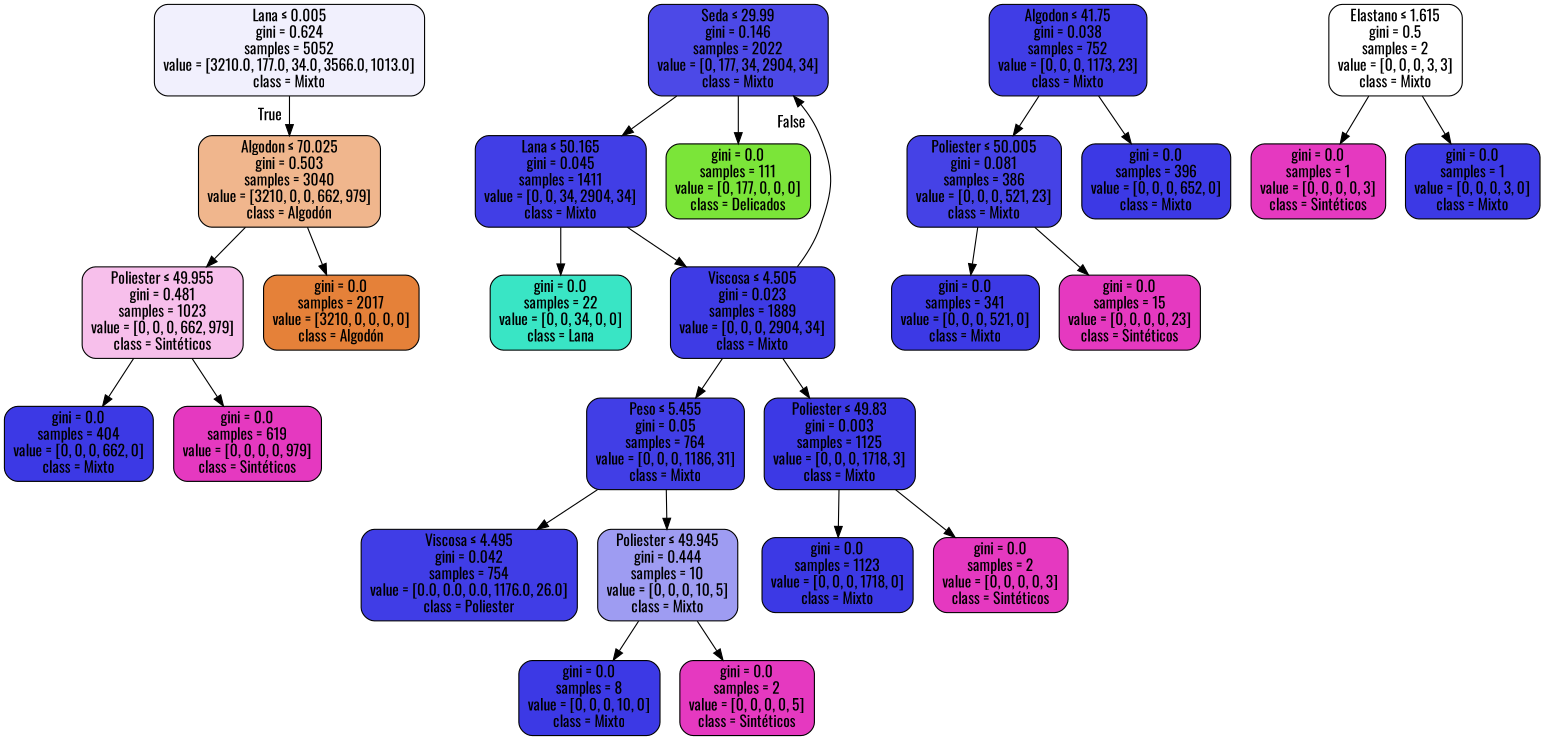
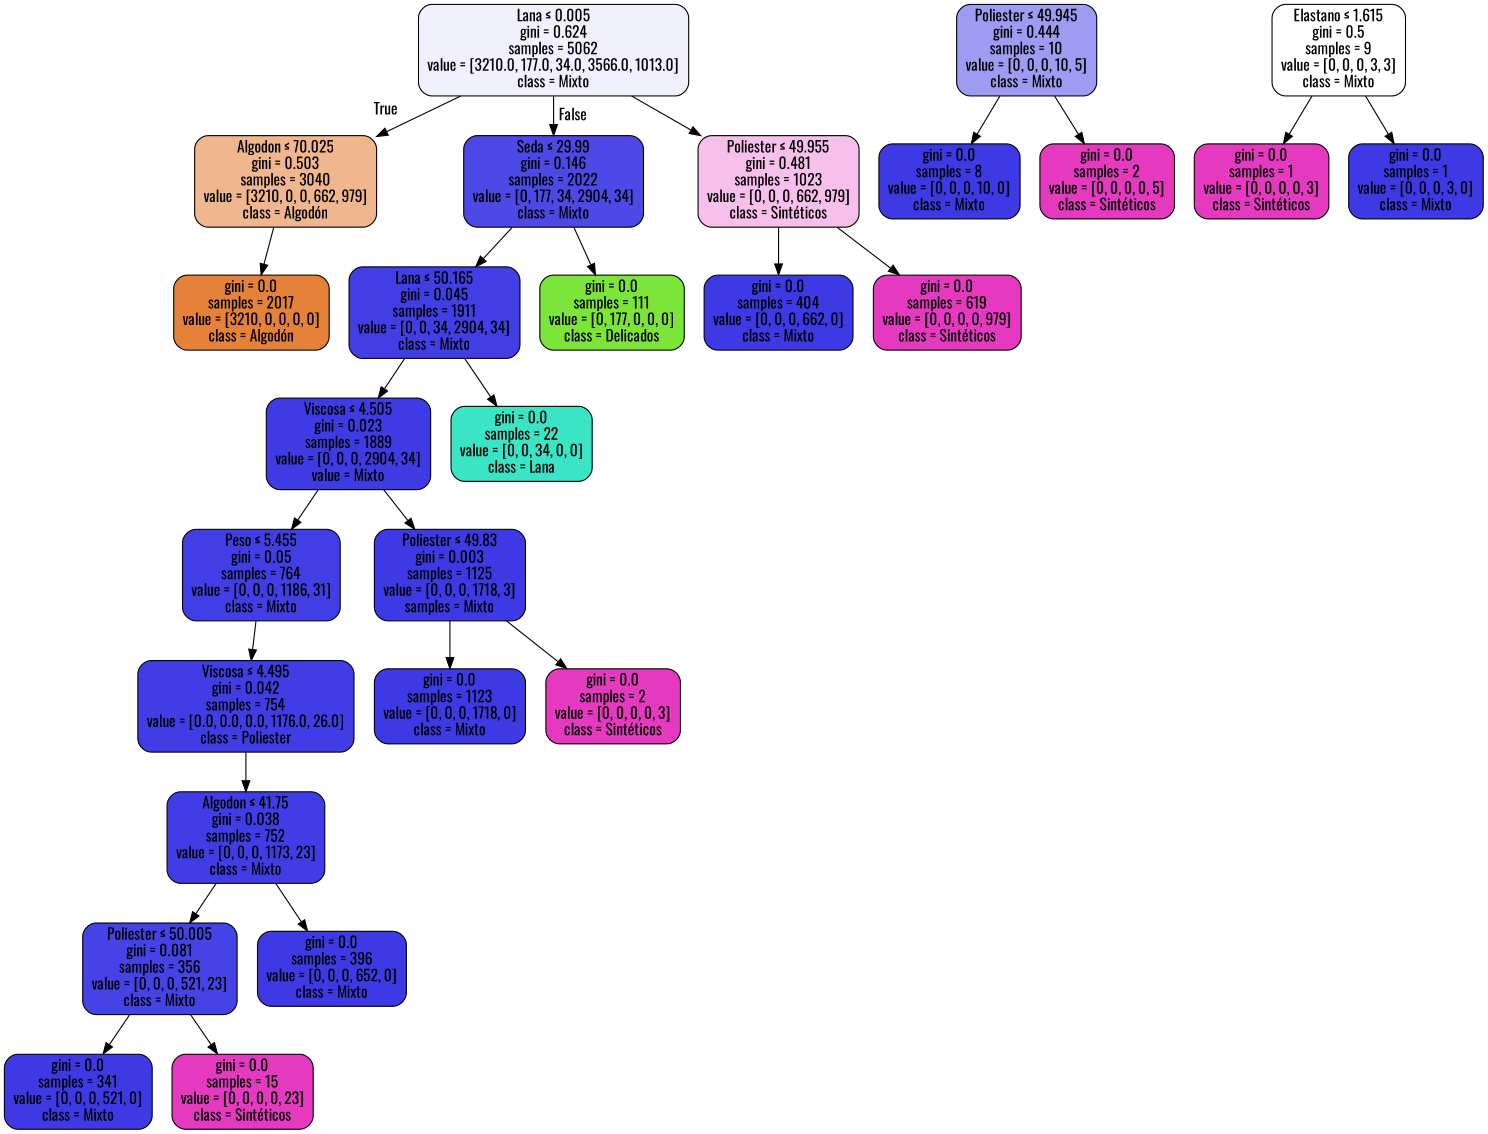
(289, 50) -> (554, 50)
(1396, 50) -> (1339, 50)
(561, 181) -> (434, 312)
(984, 181) -> (160, 968)
(830, 186) -> (554, 110)
(230, 243) -> (661, 113)
(753, 345) -> (348, 476)
(840, 476) -> (450, 608)
(667, 504) -> none
none -> (246, 766)
